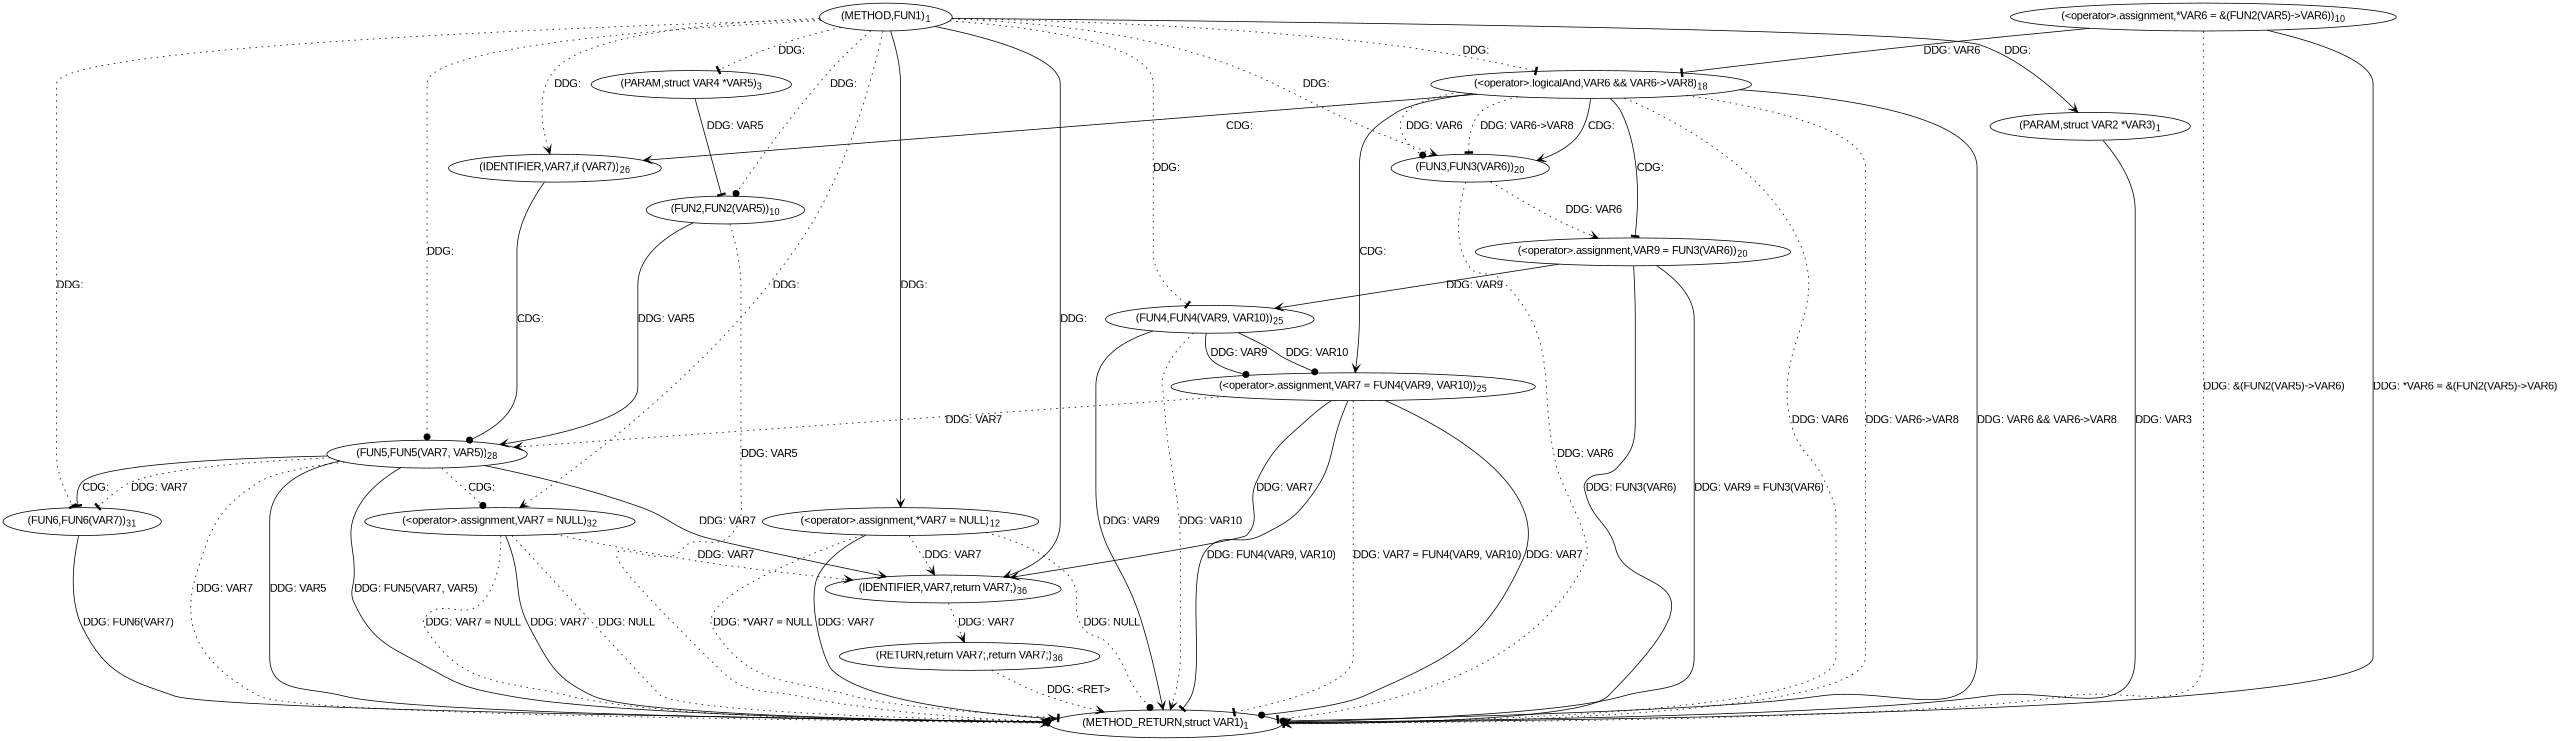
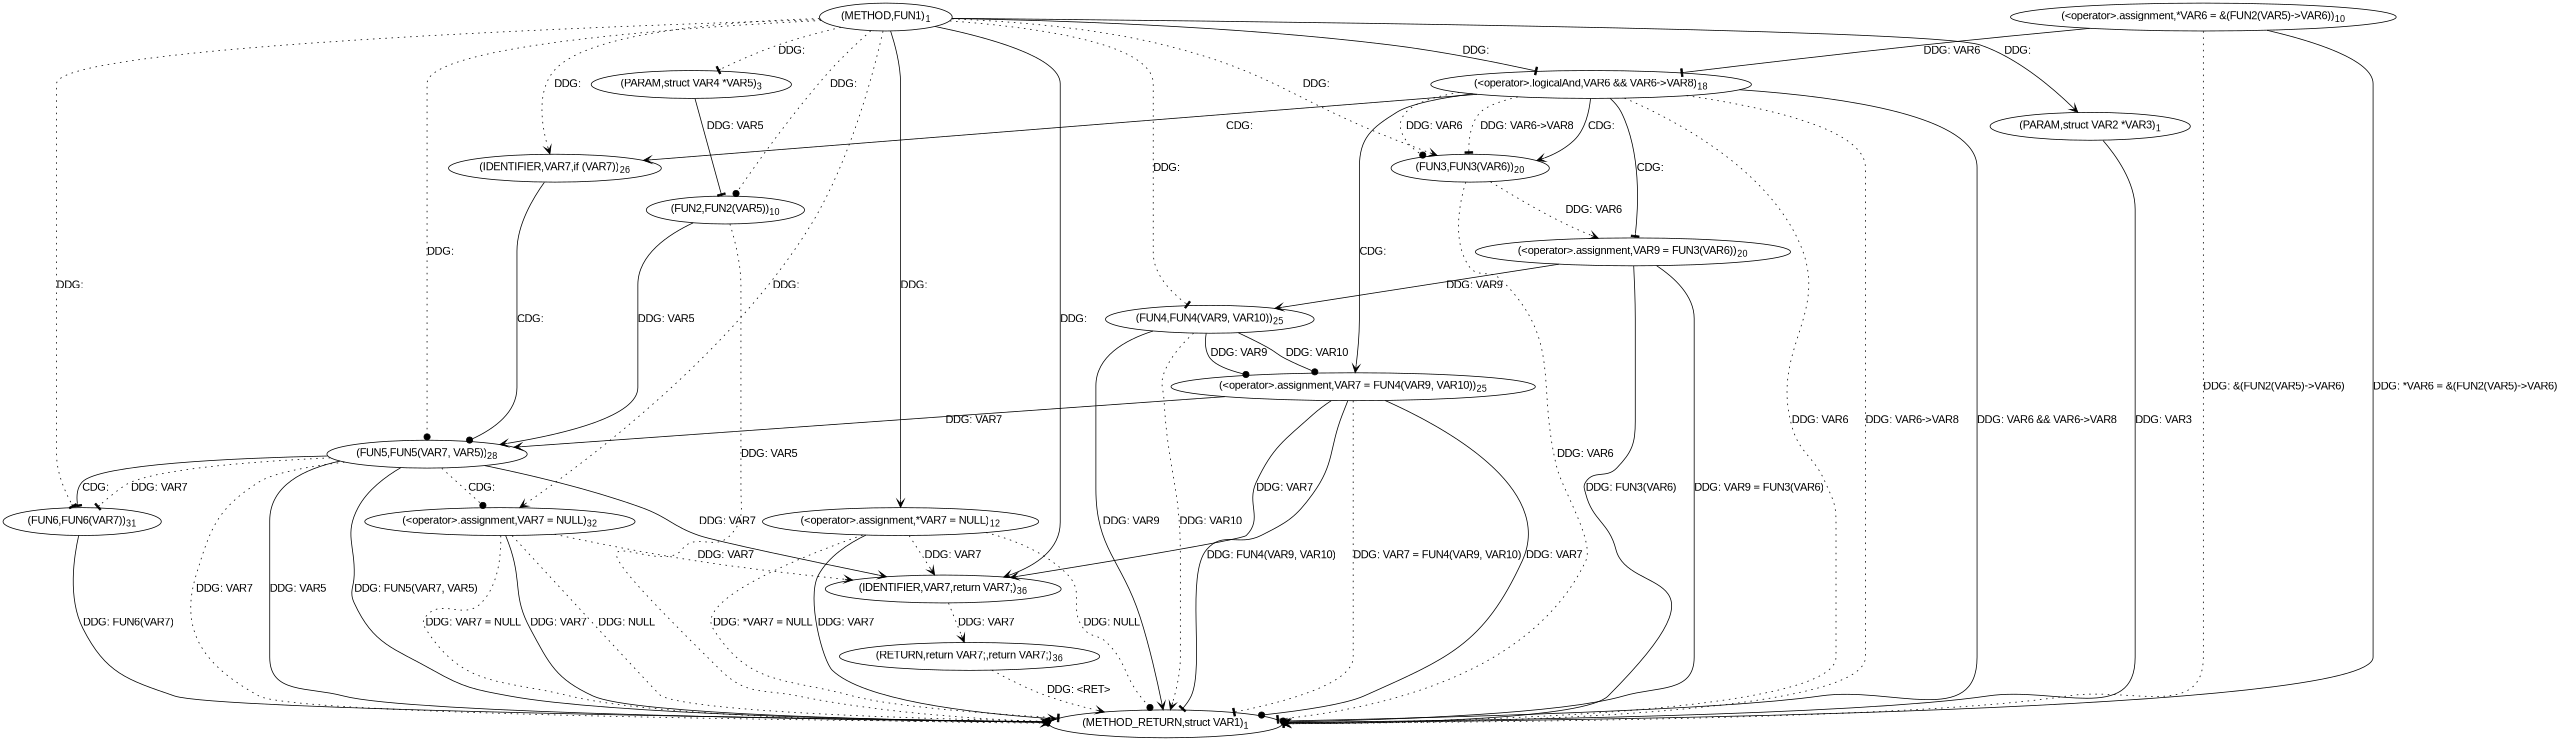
(1244, 31) -> (1244, 31)
(873, 422) -> (873, 422)
